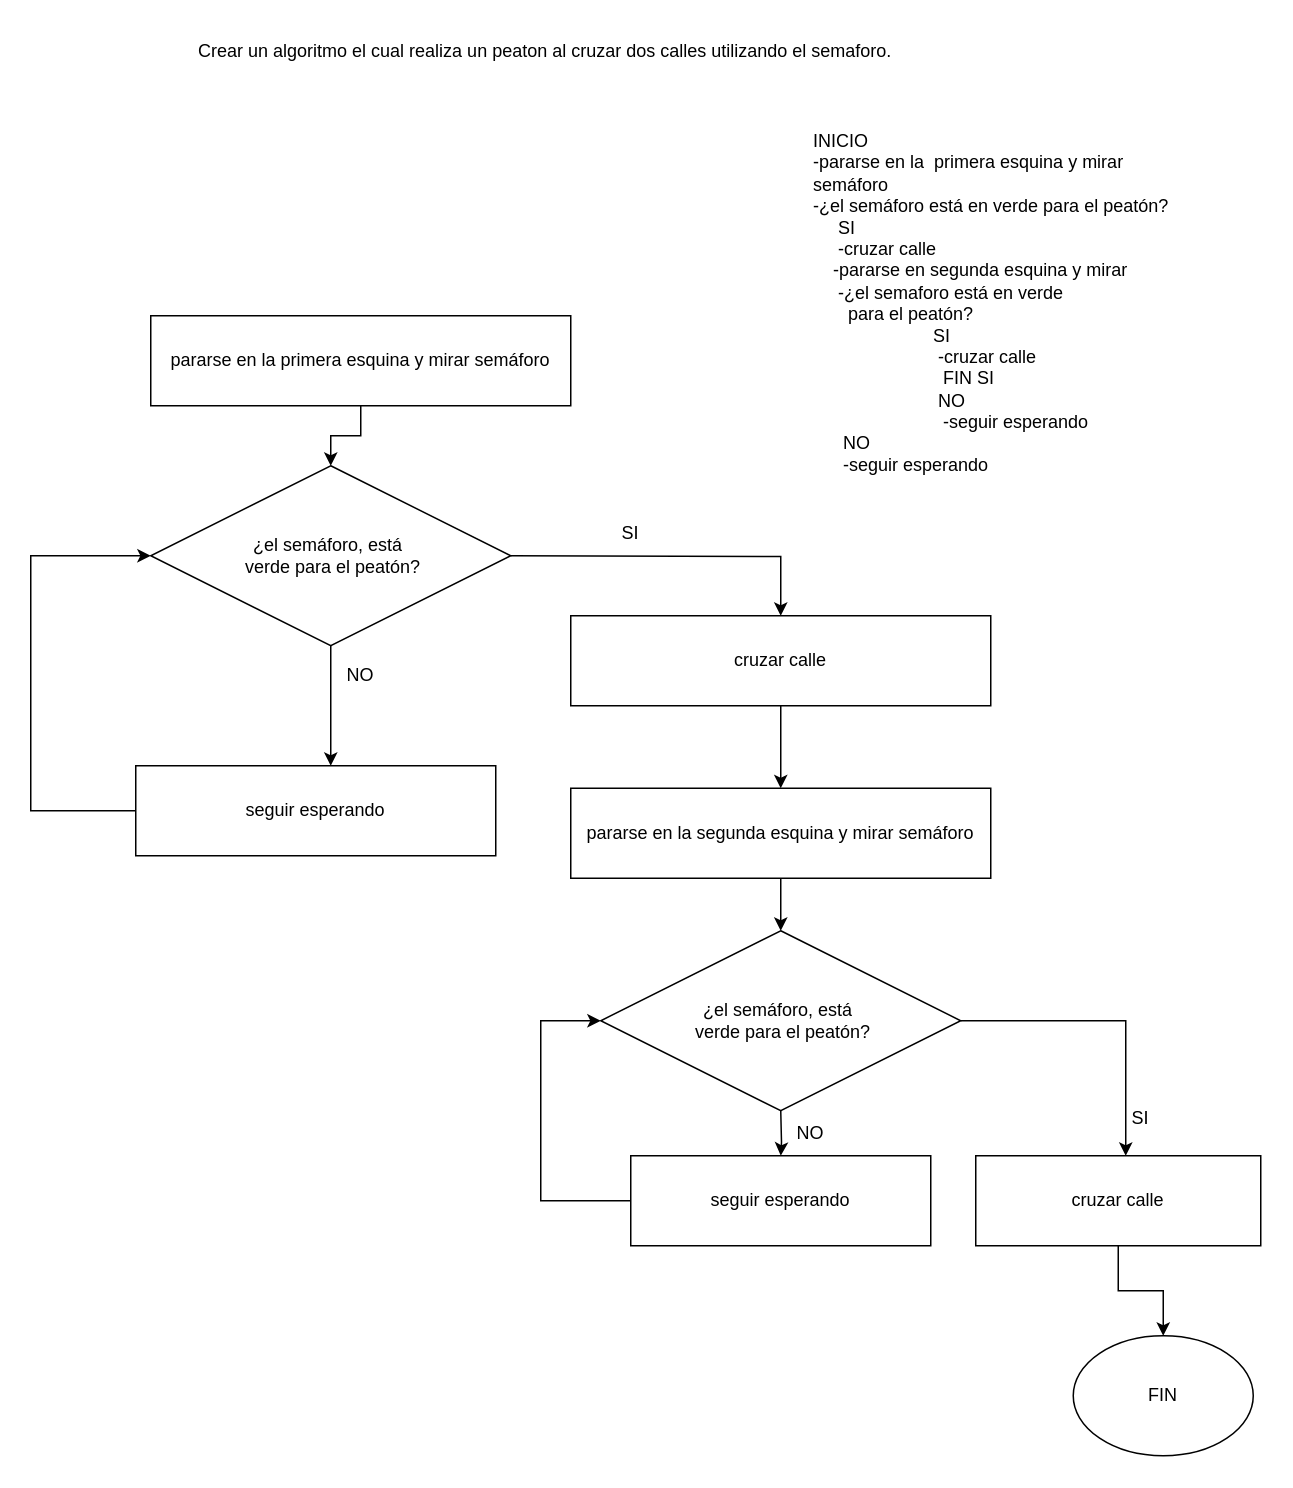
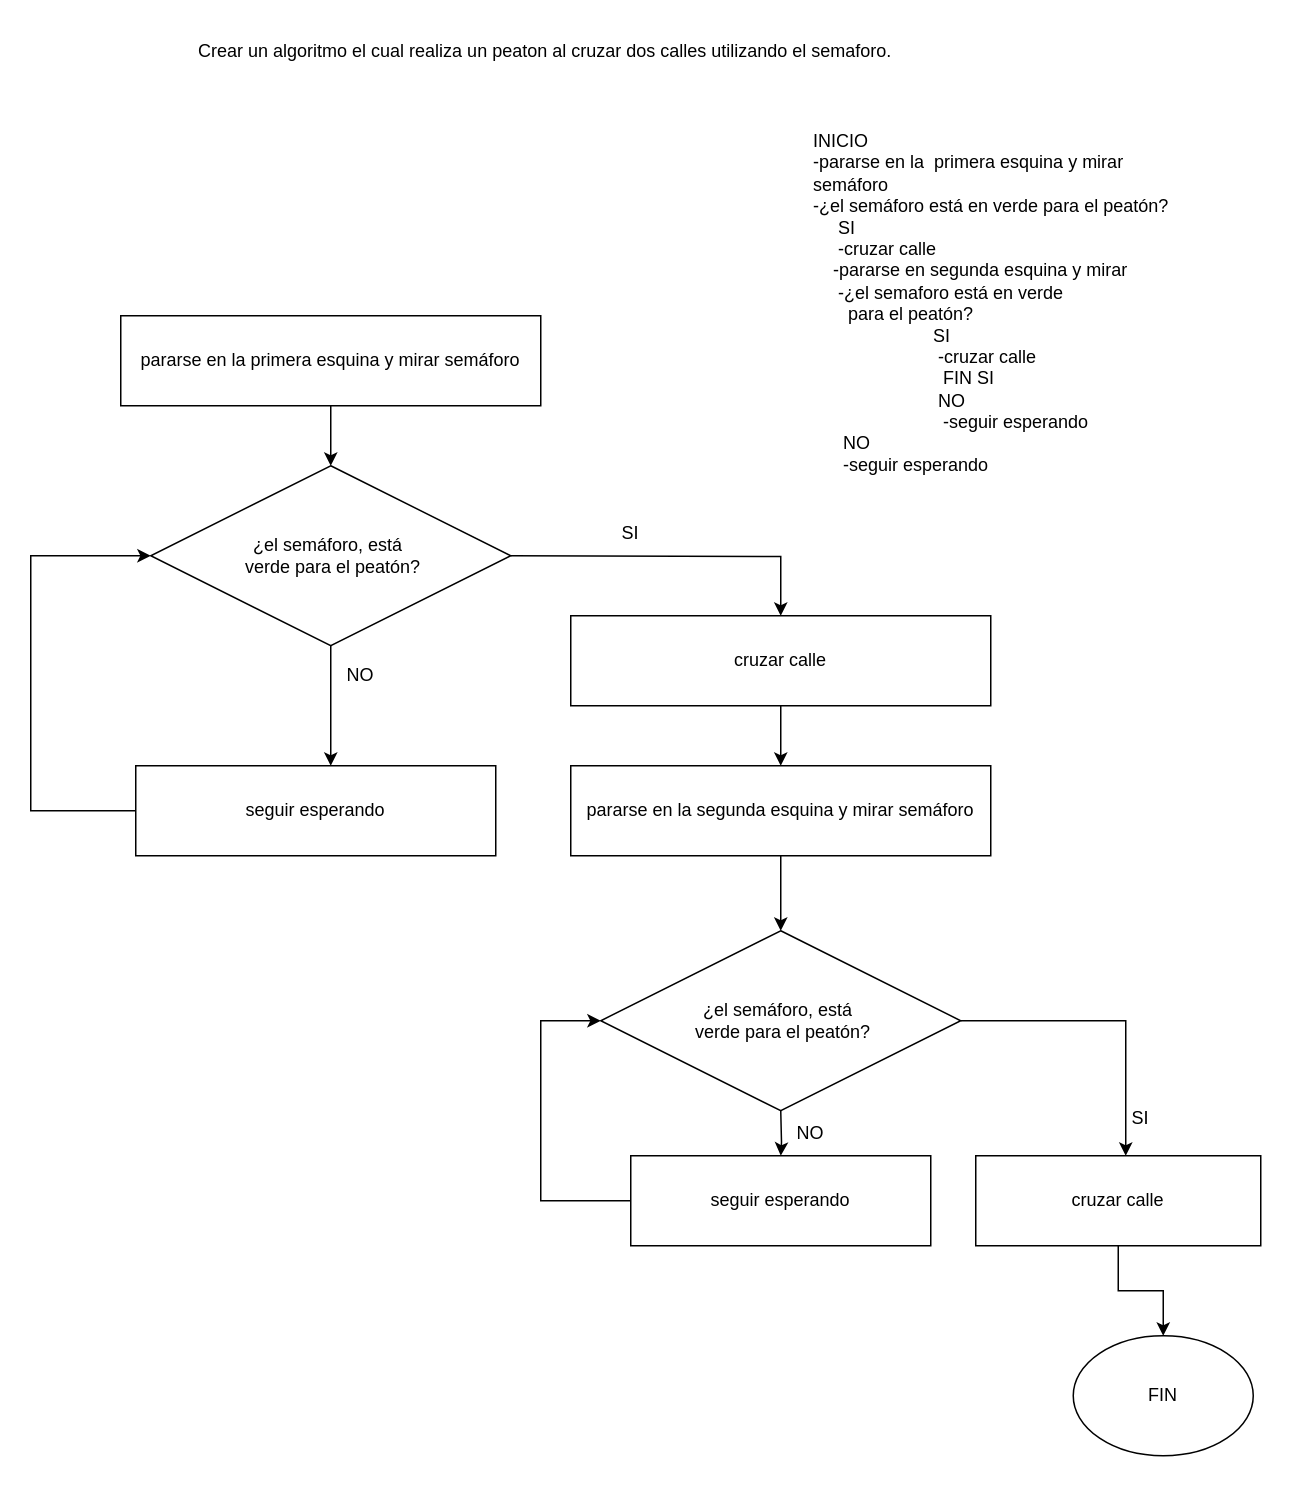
(361, 361) -> (331, 361)
(781, 833) -> (781, 811)
